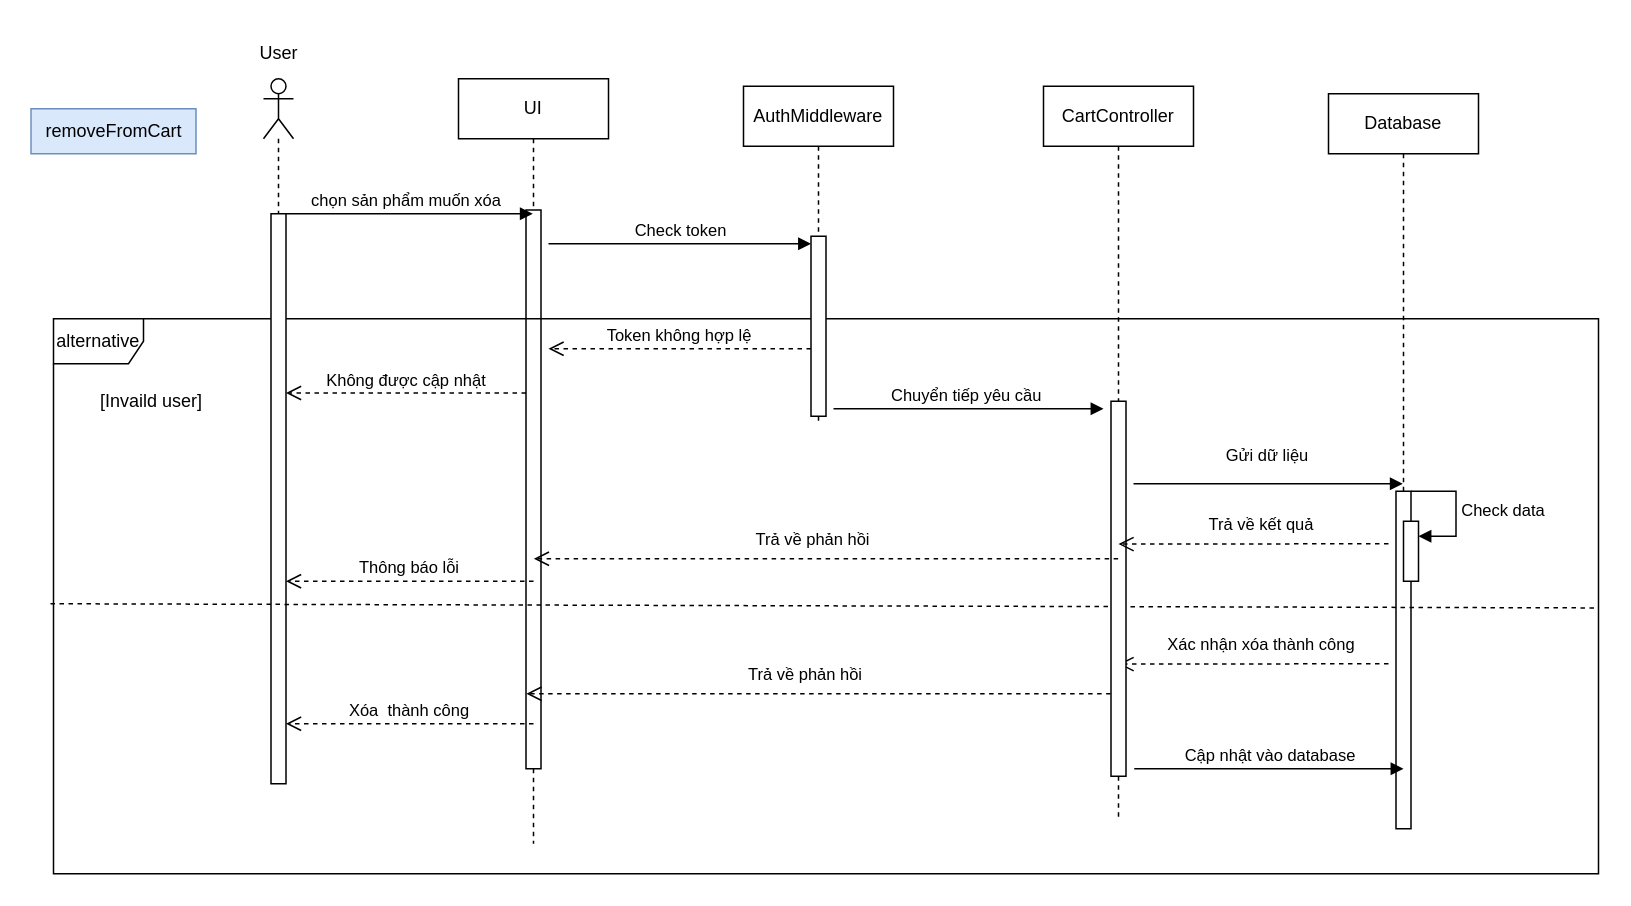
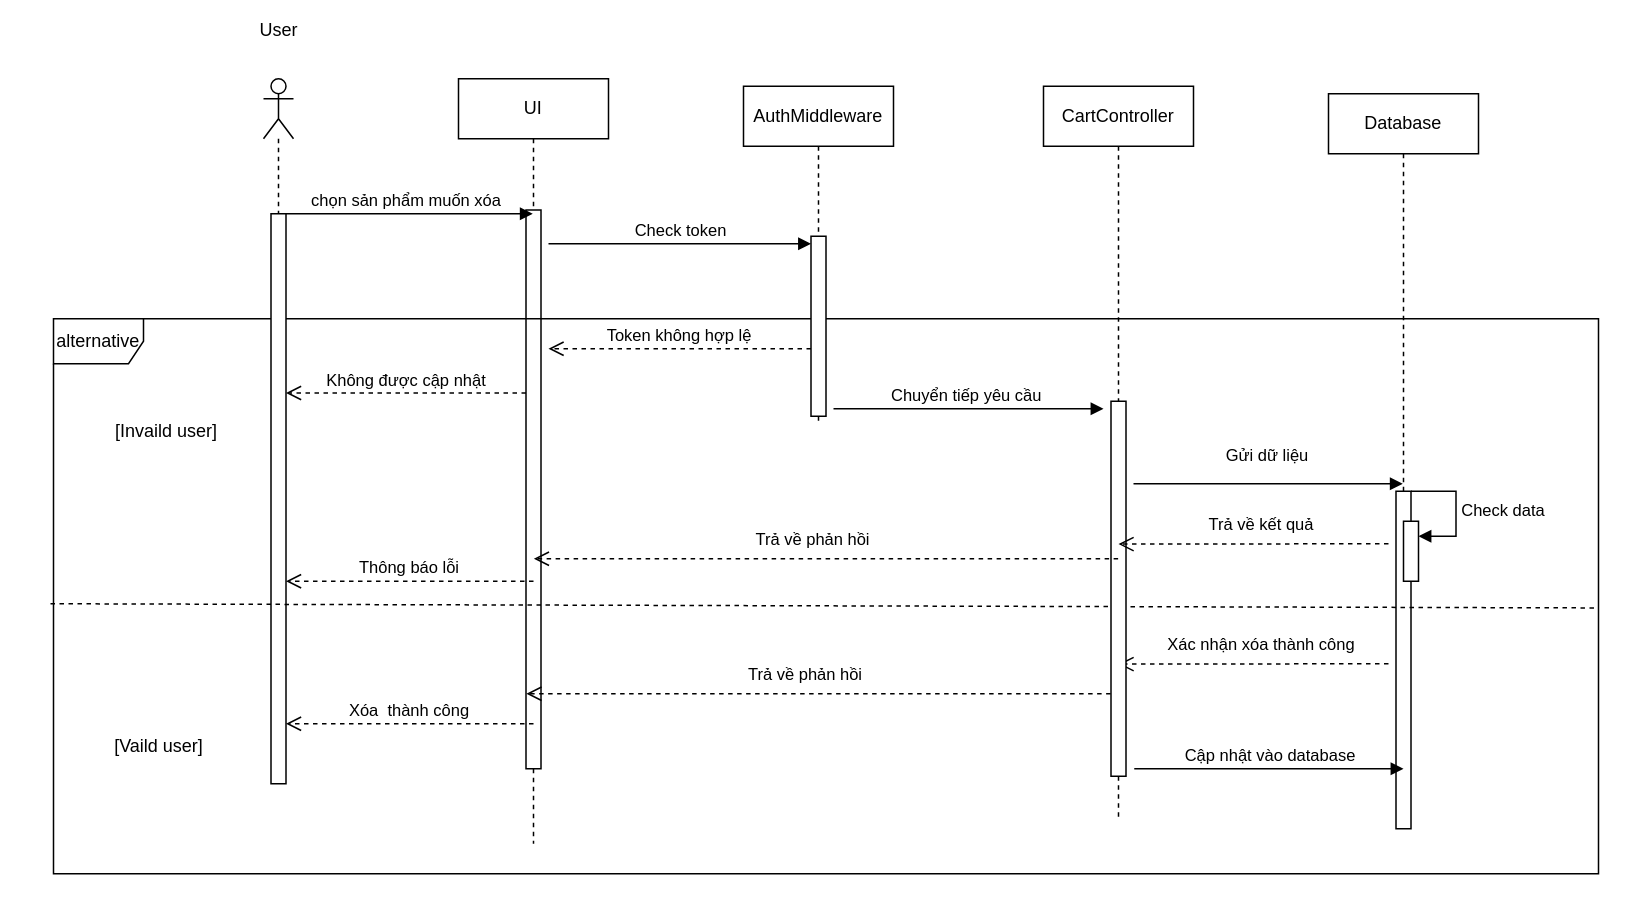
(278, 53) -> (278, 31)
(113, 131) -> none
(151, 401) -> (166, 431)
none -> (158, 746)
